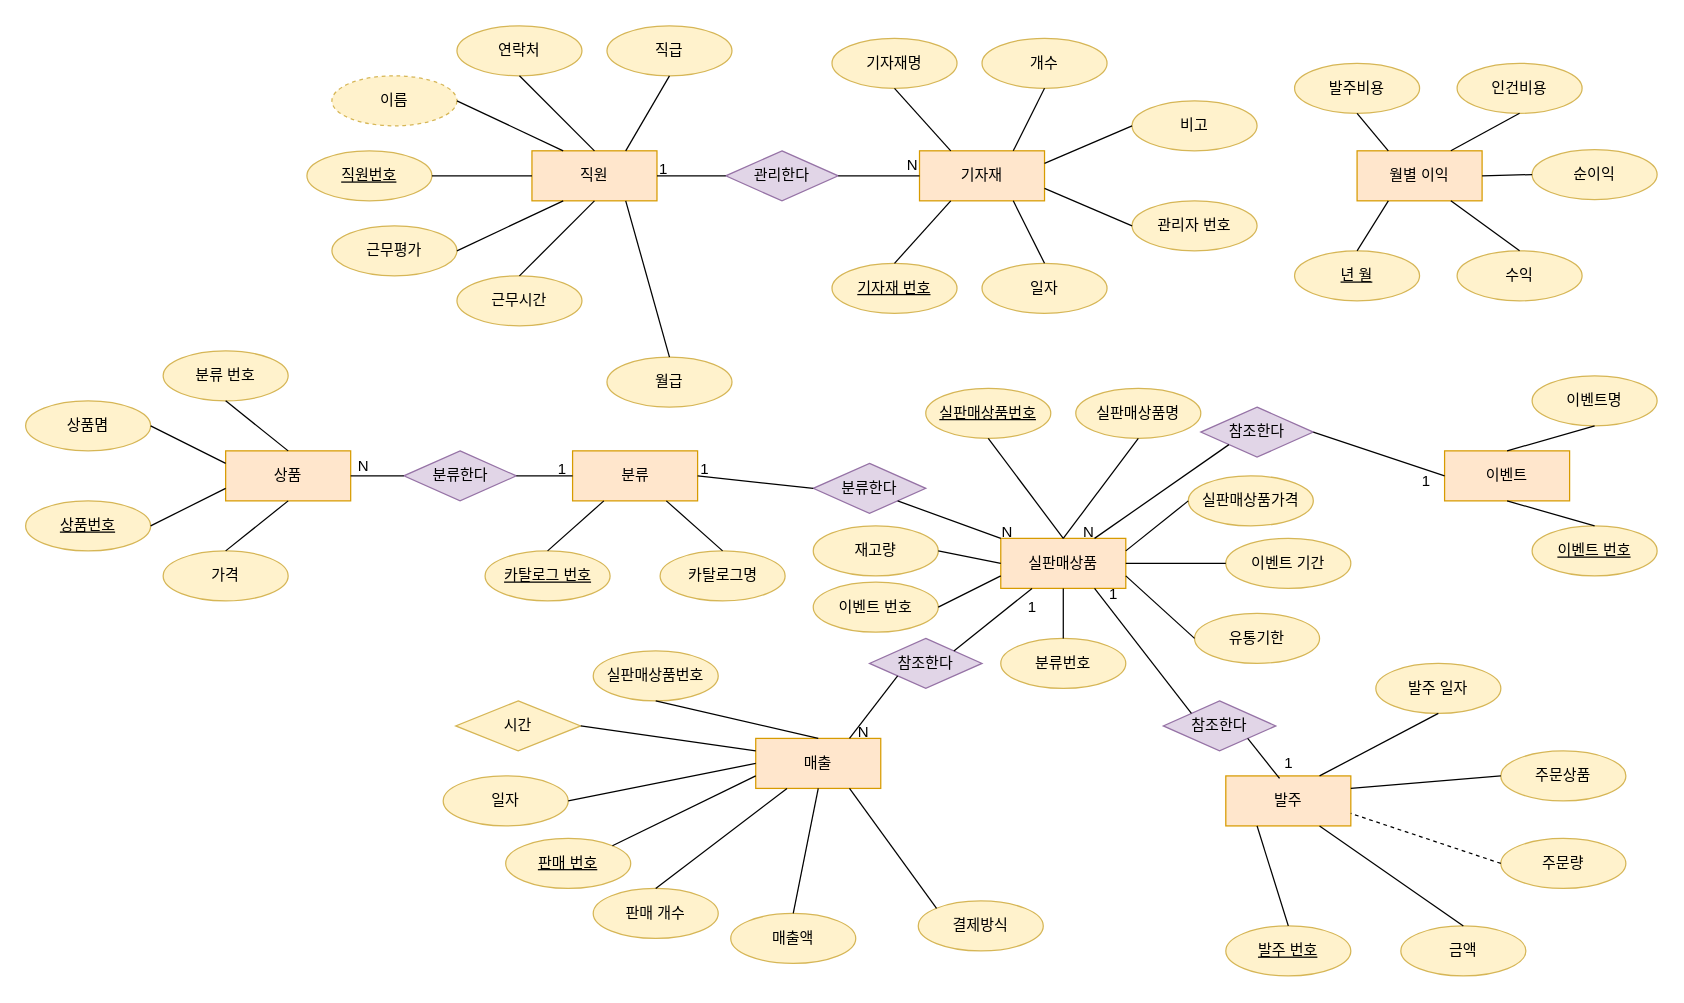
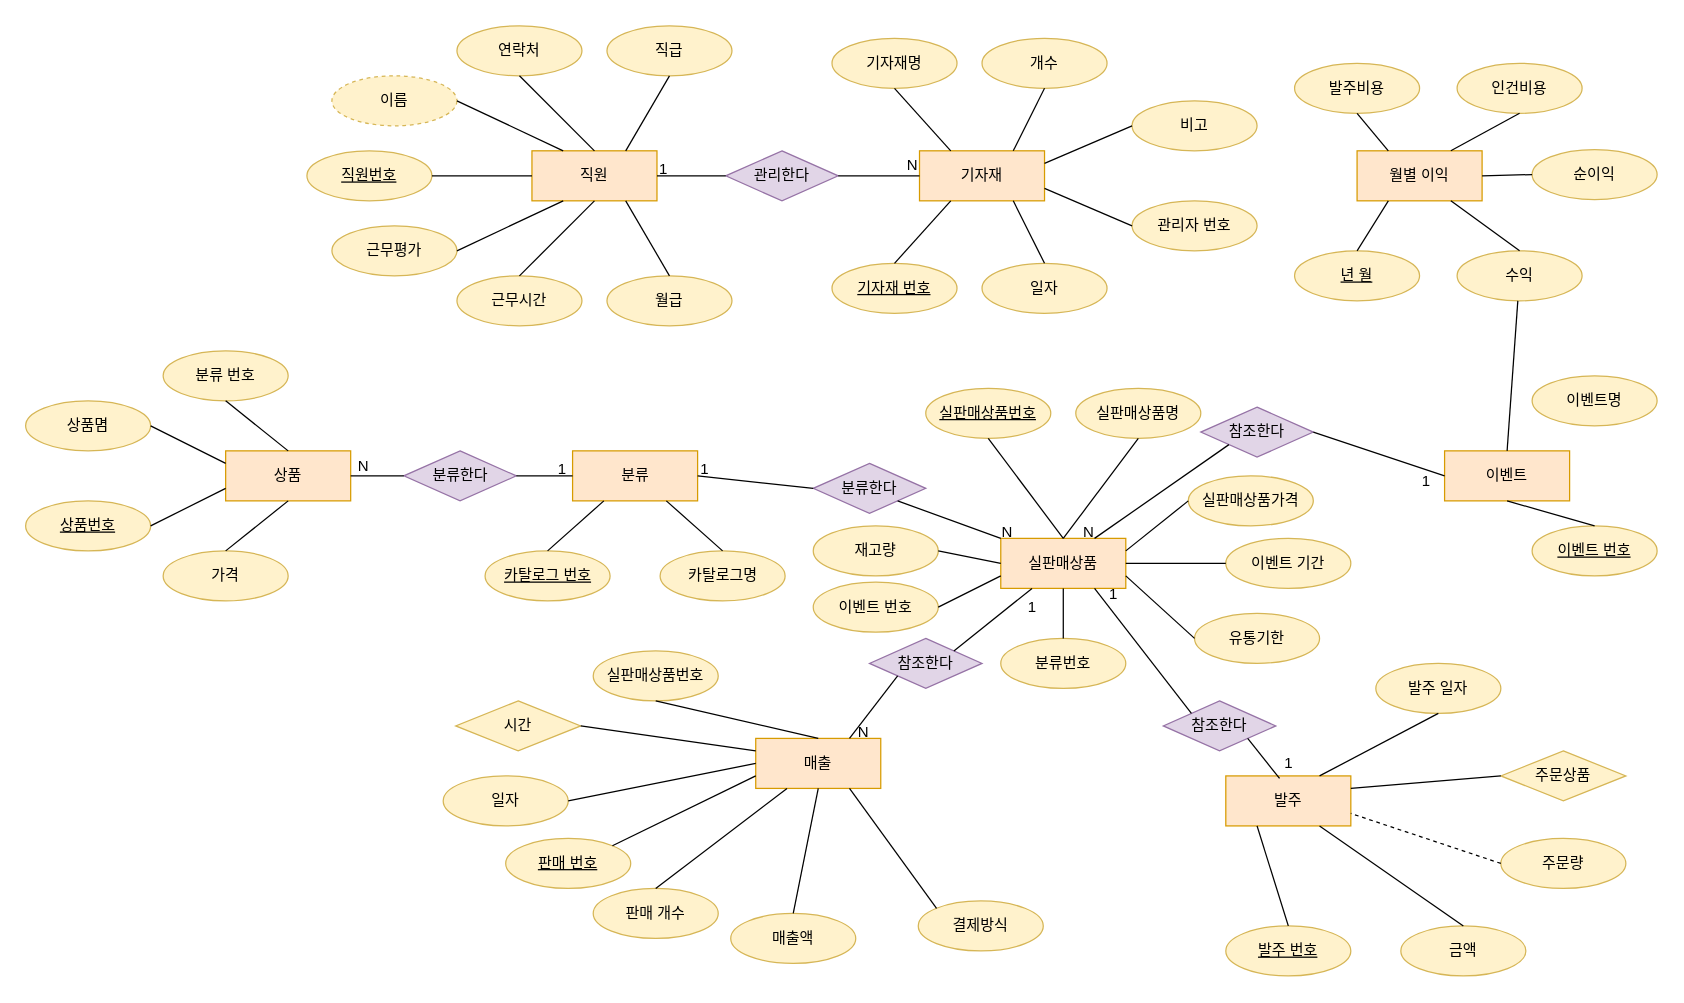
(669, 382) -> (669, 301)
(1550, 438) -> (1512, 376)
(1563, 776) -> (1563, 776)
